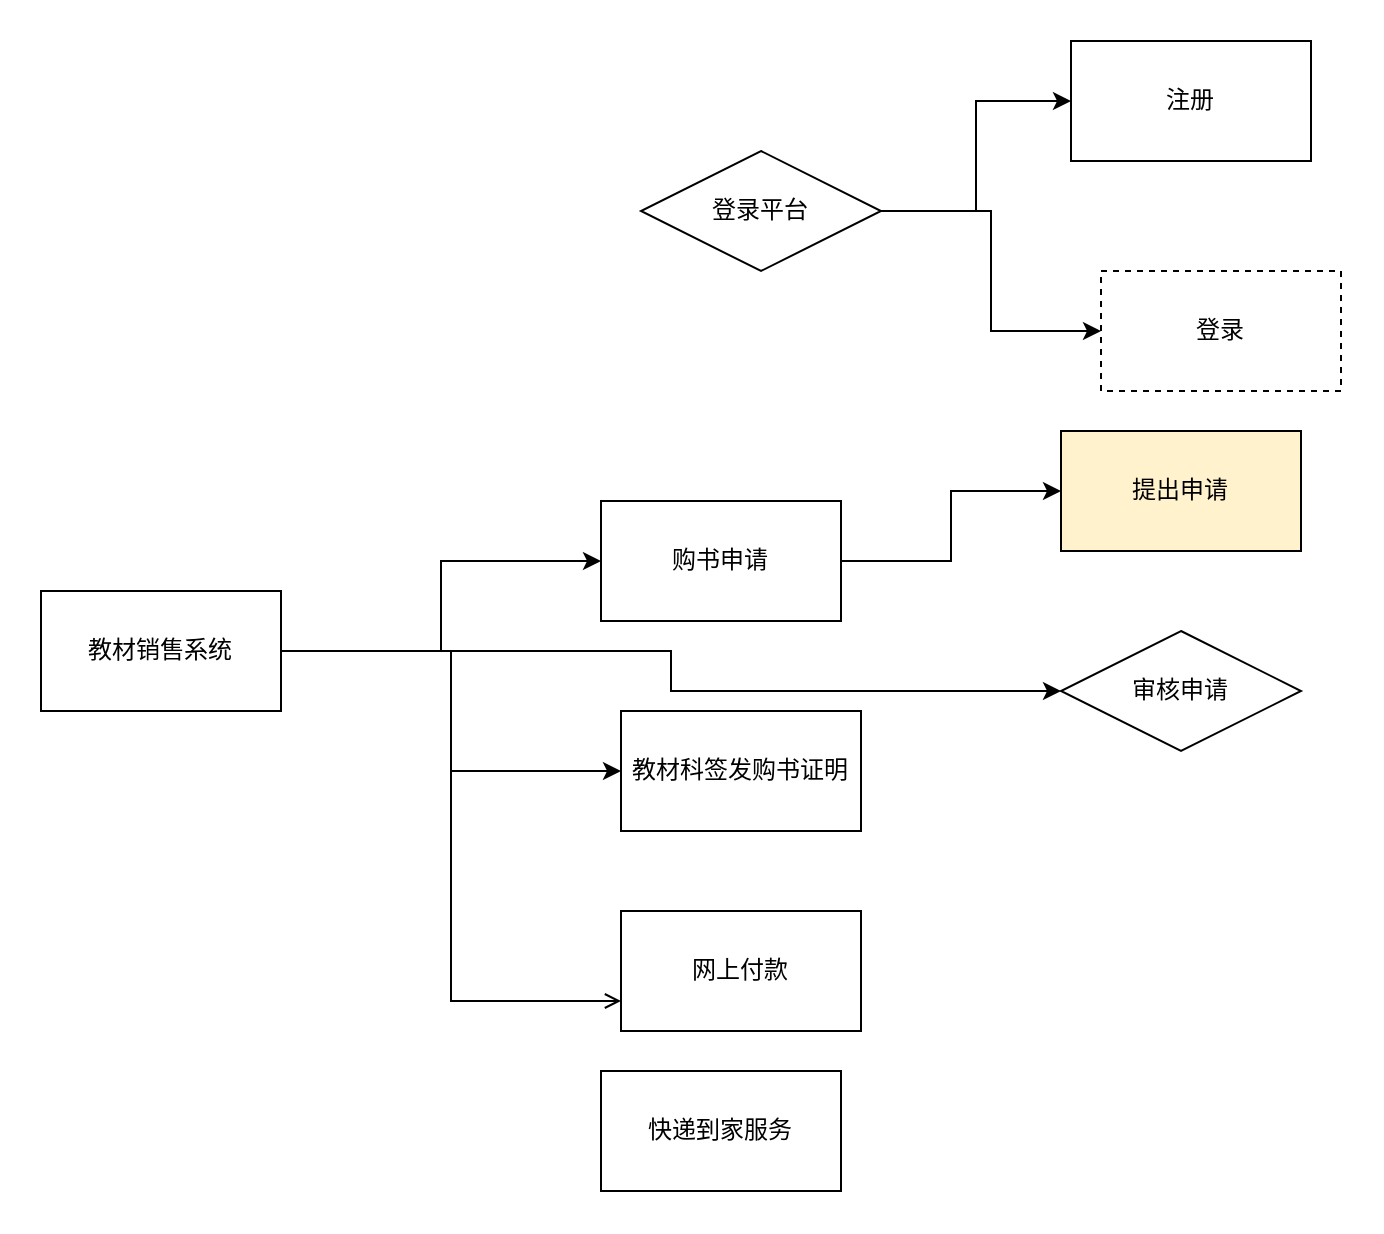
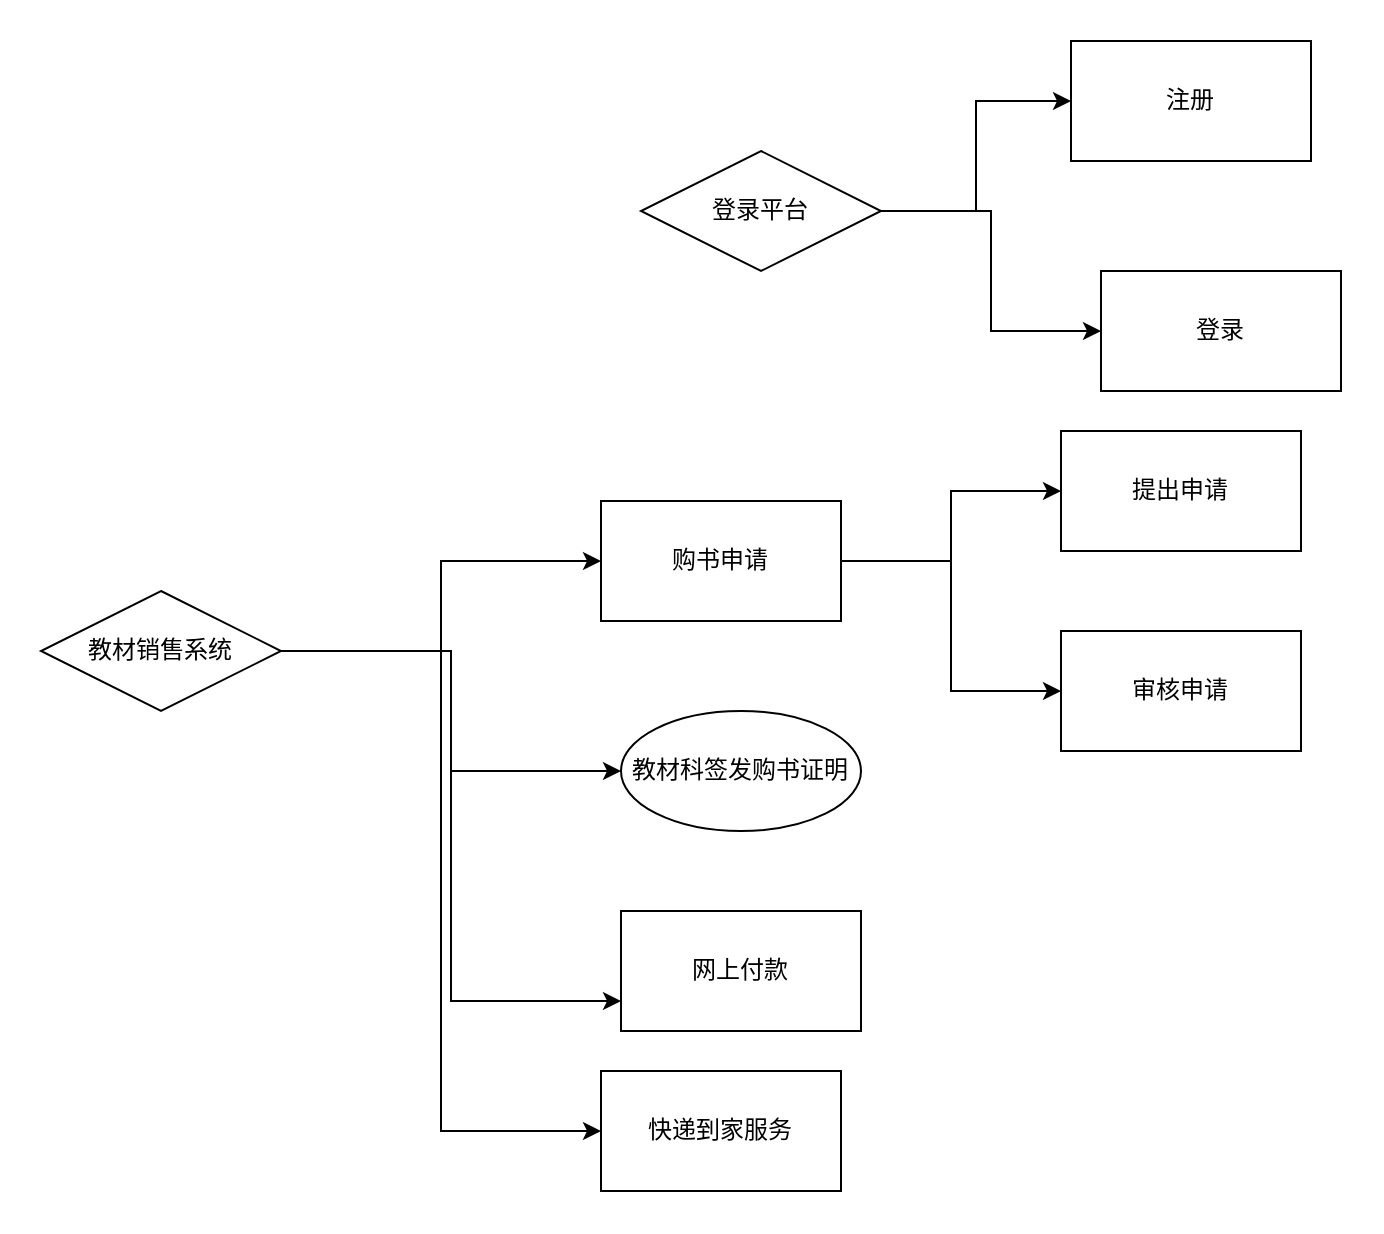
(1221, 331) -> (1221, 331)
(1181, 491) -> (1181, 491)
none -> (951, 626)
(161, 651) -> (161, 651)
(681, 691) -> (441, 966)
(1181, 691) -> (1181, 691)
(741, 771) -> (741, 771)
(608, 1001) -> (606, 1001)
